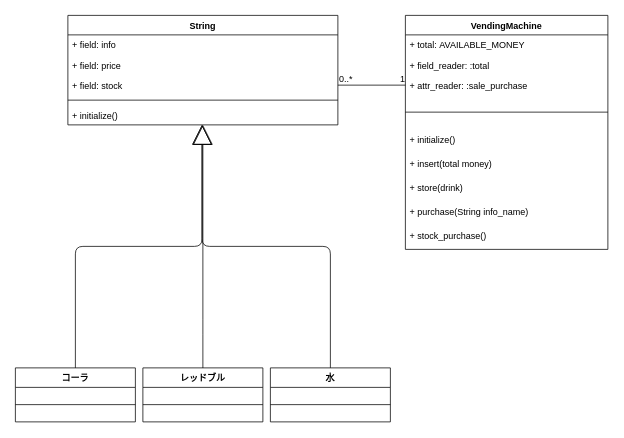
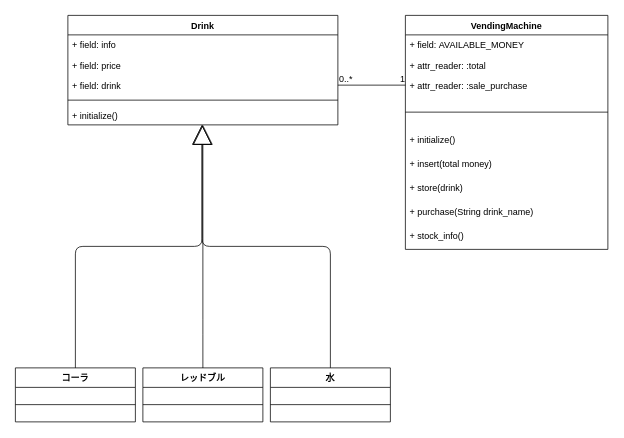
(203, 26) -> (203, 26)
(466, 45) -> (465, 45)
(459, 66) -> (459, 66)
(101, 86) -> (100, 86)
(477, 212) -> (479, 212)
(455, 236) -> (444, 236)
